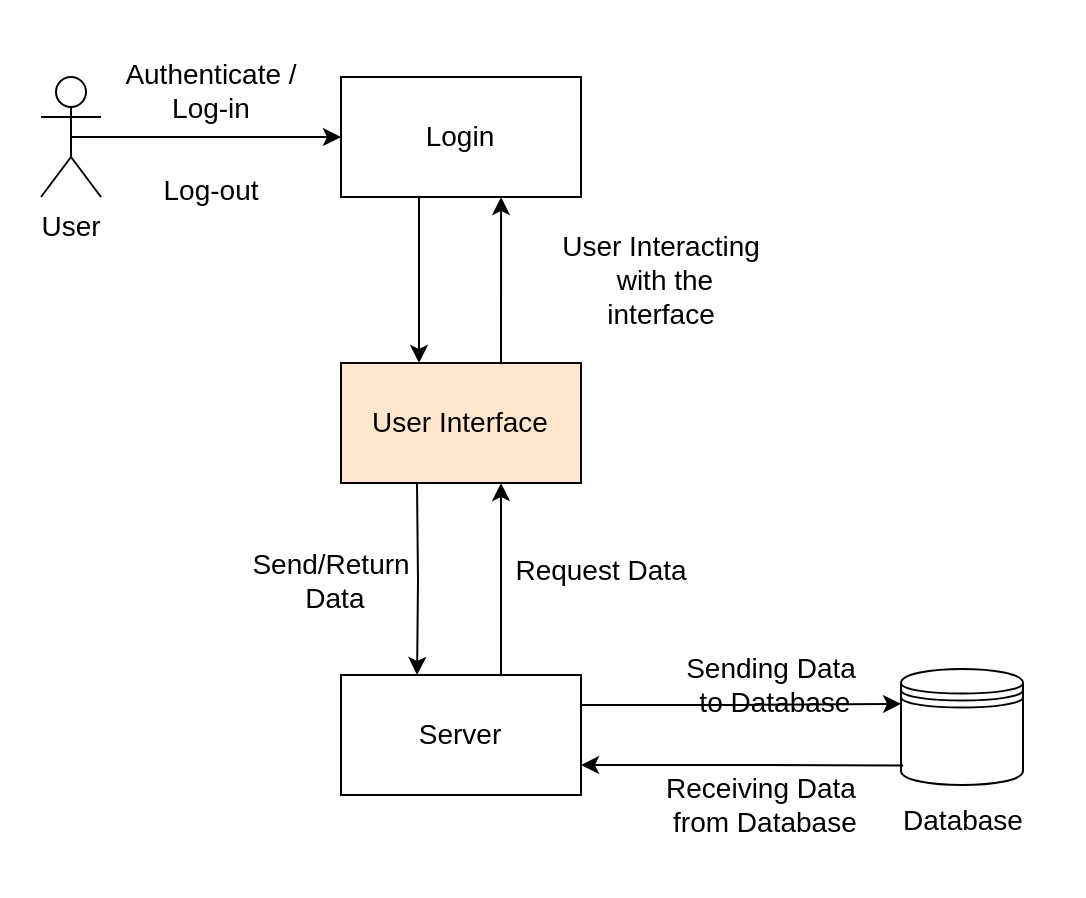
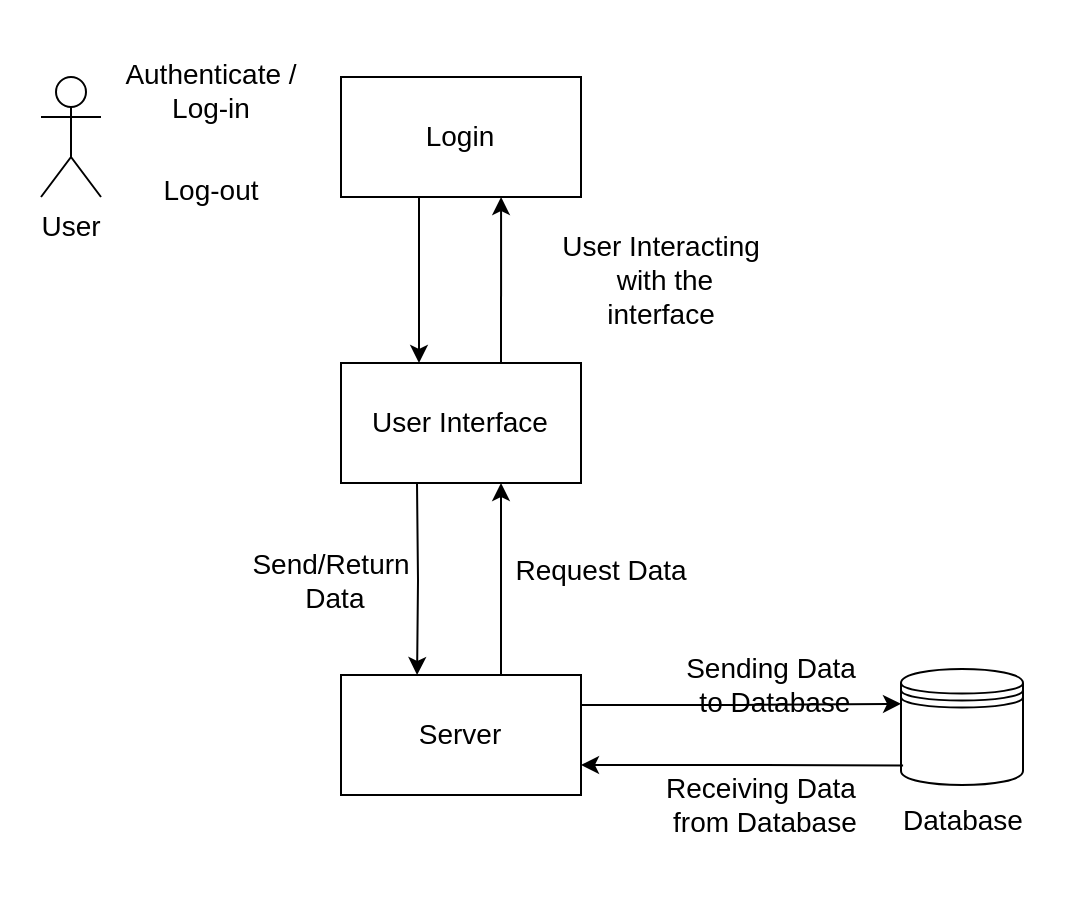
(209, 137) -> none
(461, 423) -> (461, 423)
